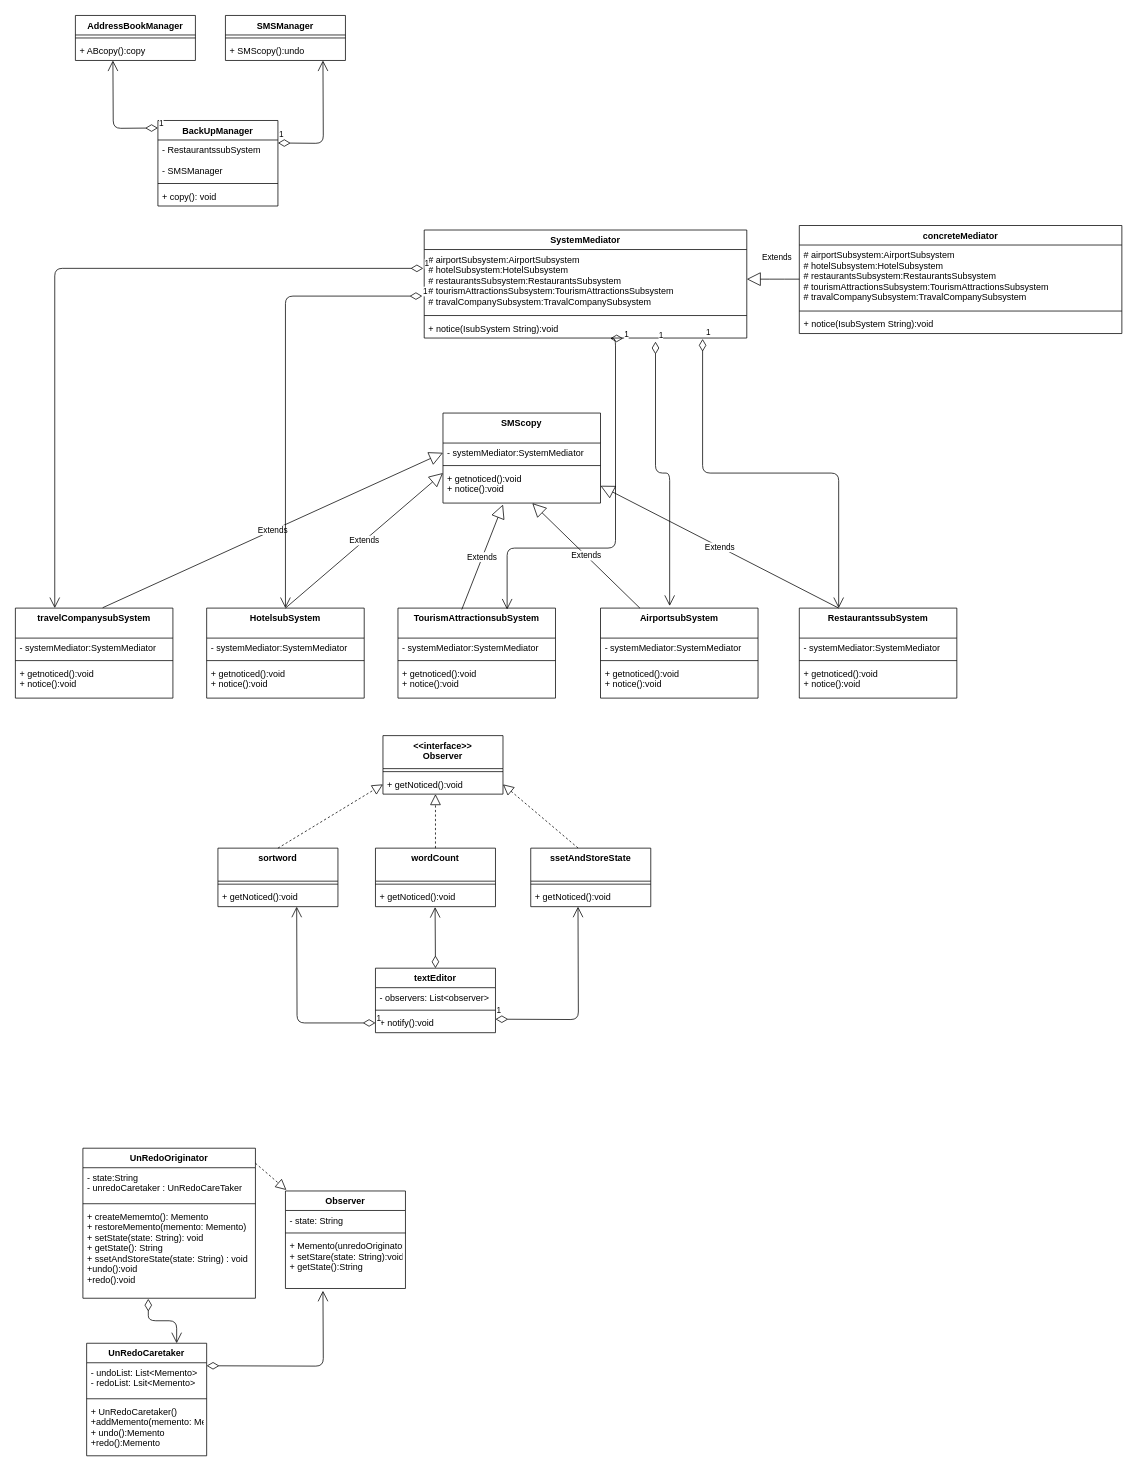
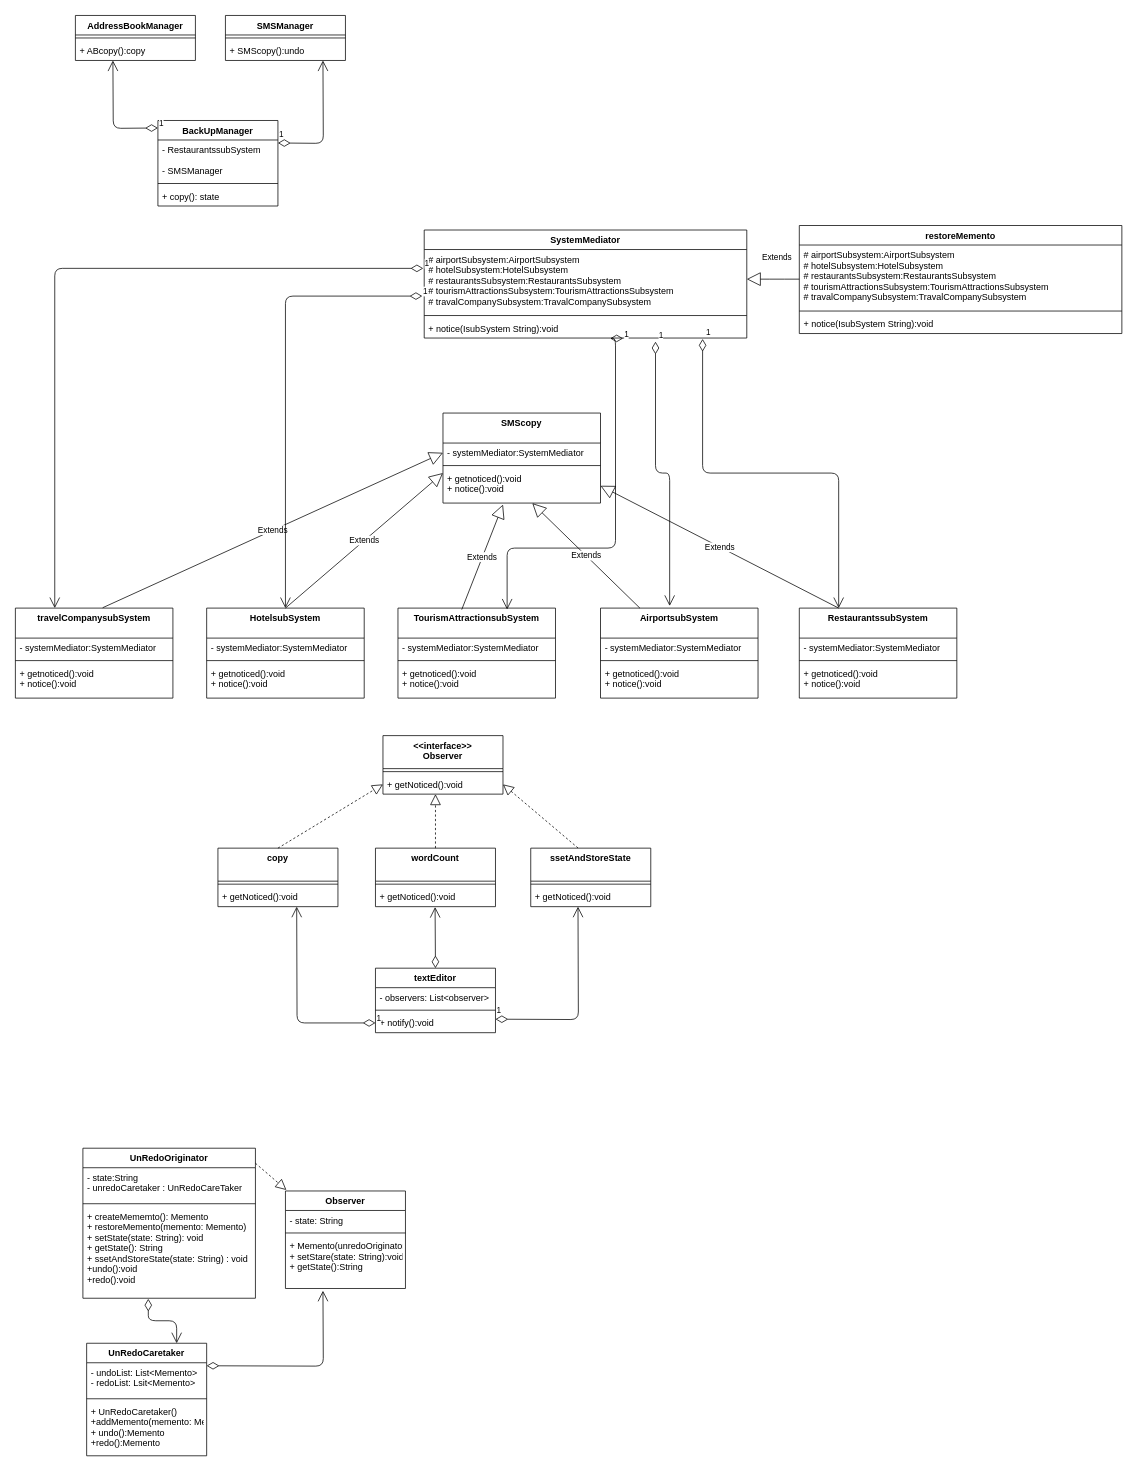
(193, 197) -> (196, 197)
(960, 236) -> (960, 236)
(278, 858) -> (278, 858)
